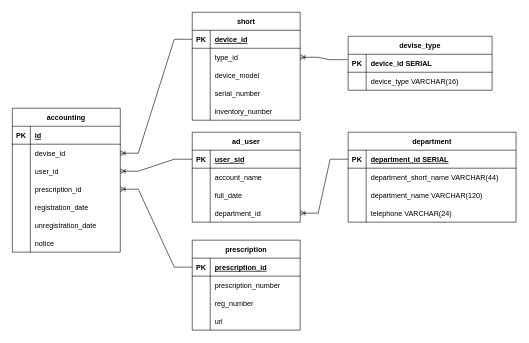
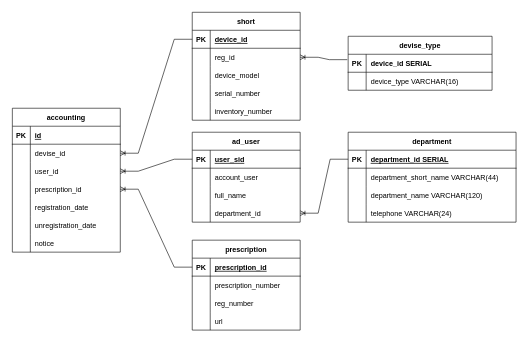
(228, 58) -> (226, 58)
(239, 178) -> (239, 178)
(231, 196) -> (231, 196)
